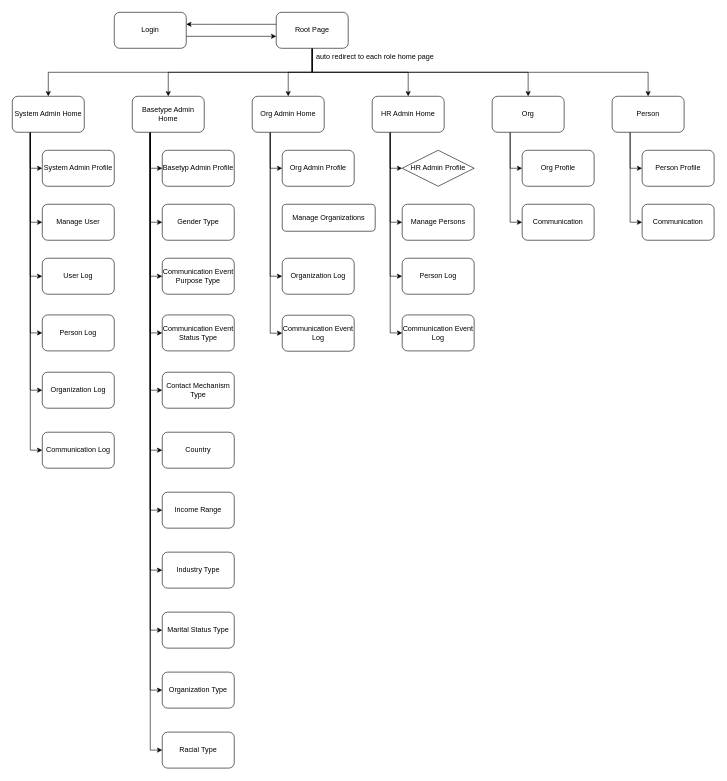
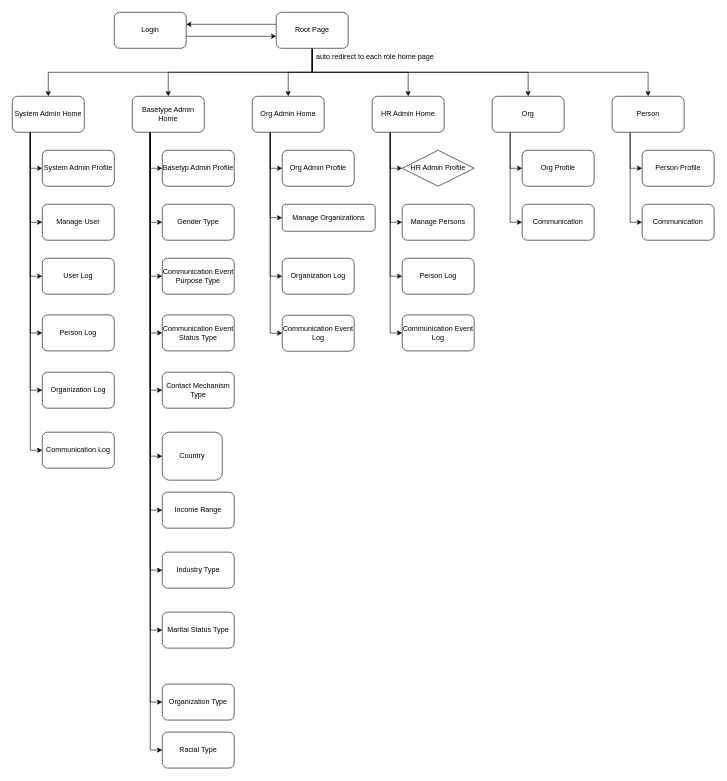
none -> (276, 218)
(198, 450) -> (192, 456)
(198, 690) -> (198, 702)
